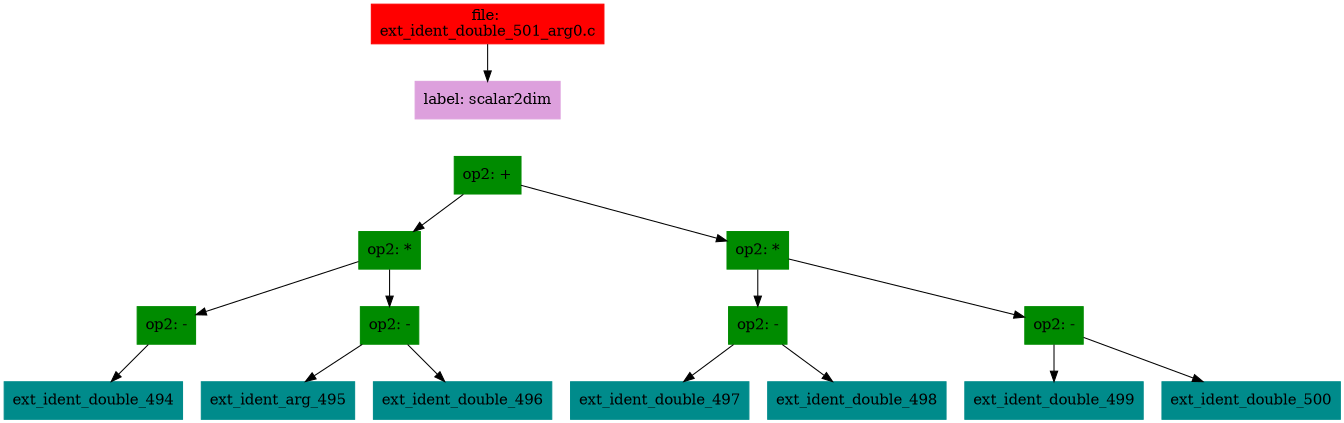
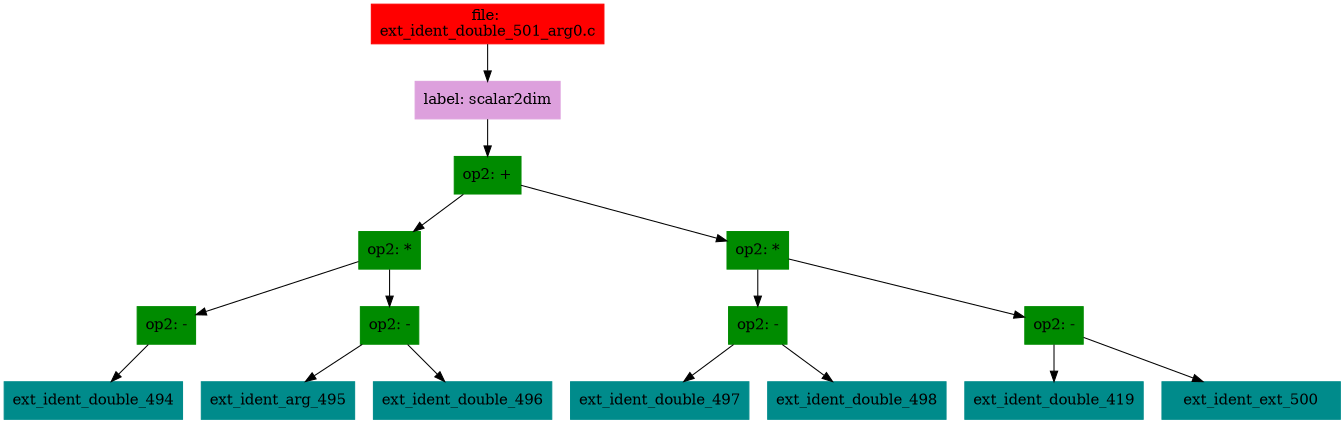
none -> (488, 133)
(1054, 401) -> (1054, 401)
(1251, 401) -> (1251, 401)
